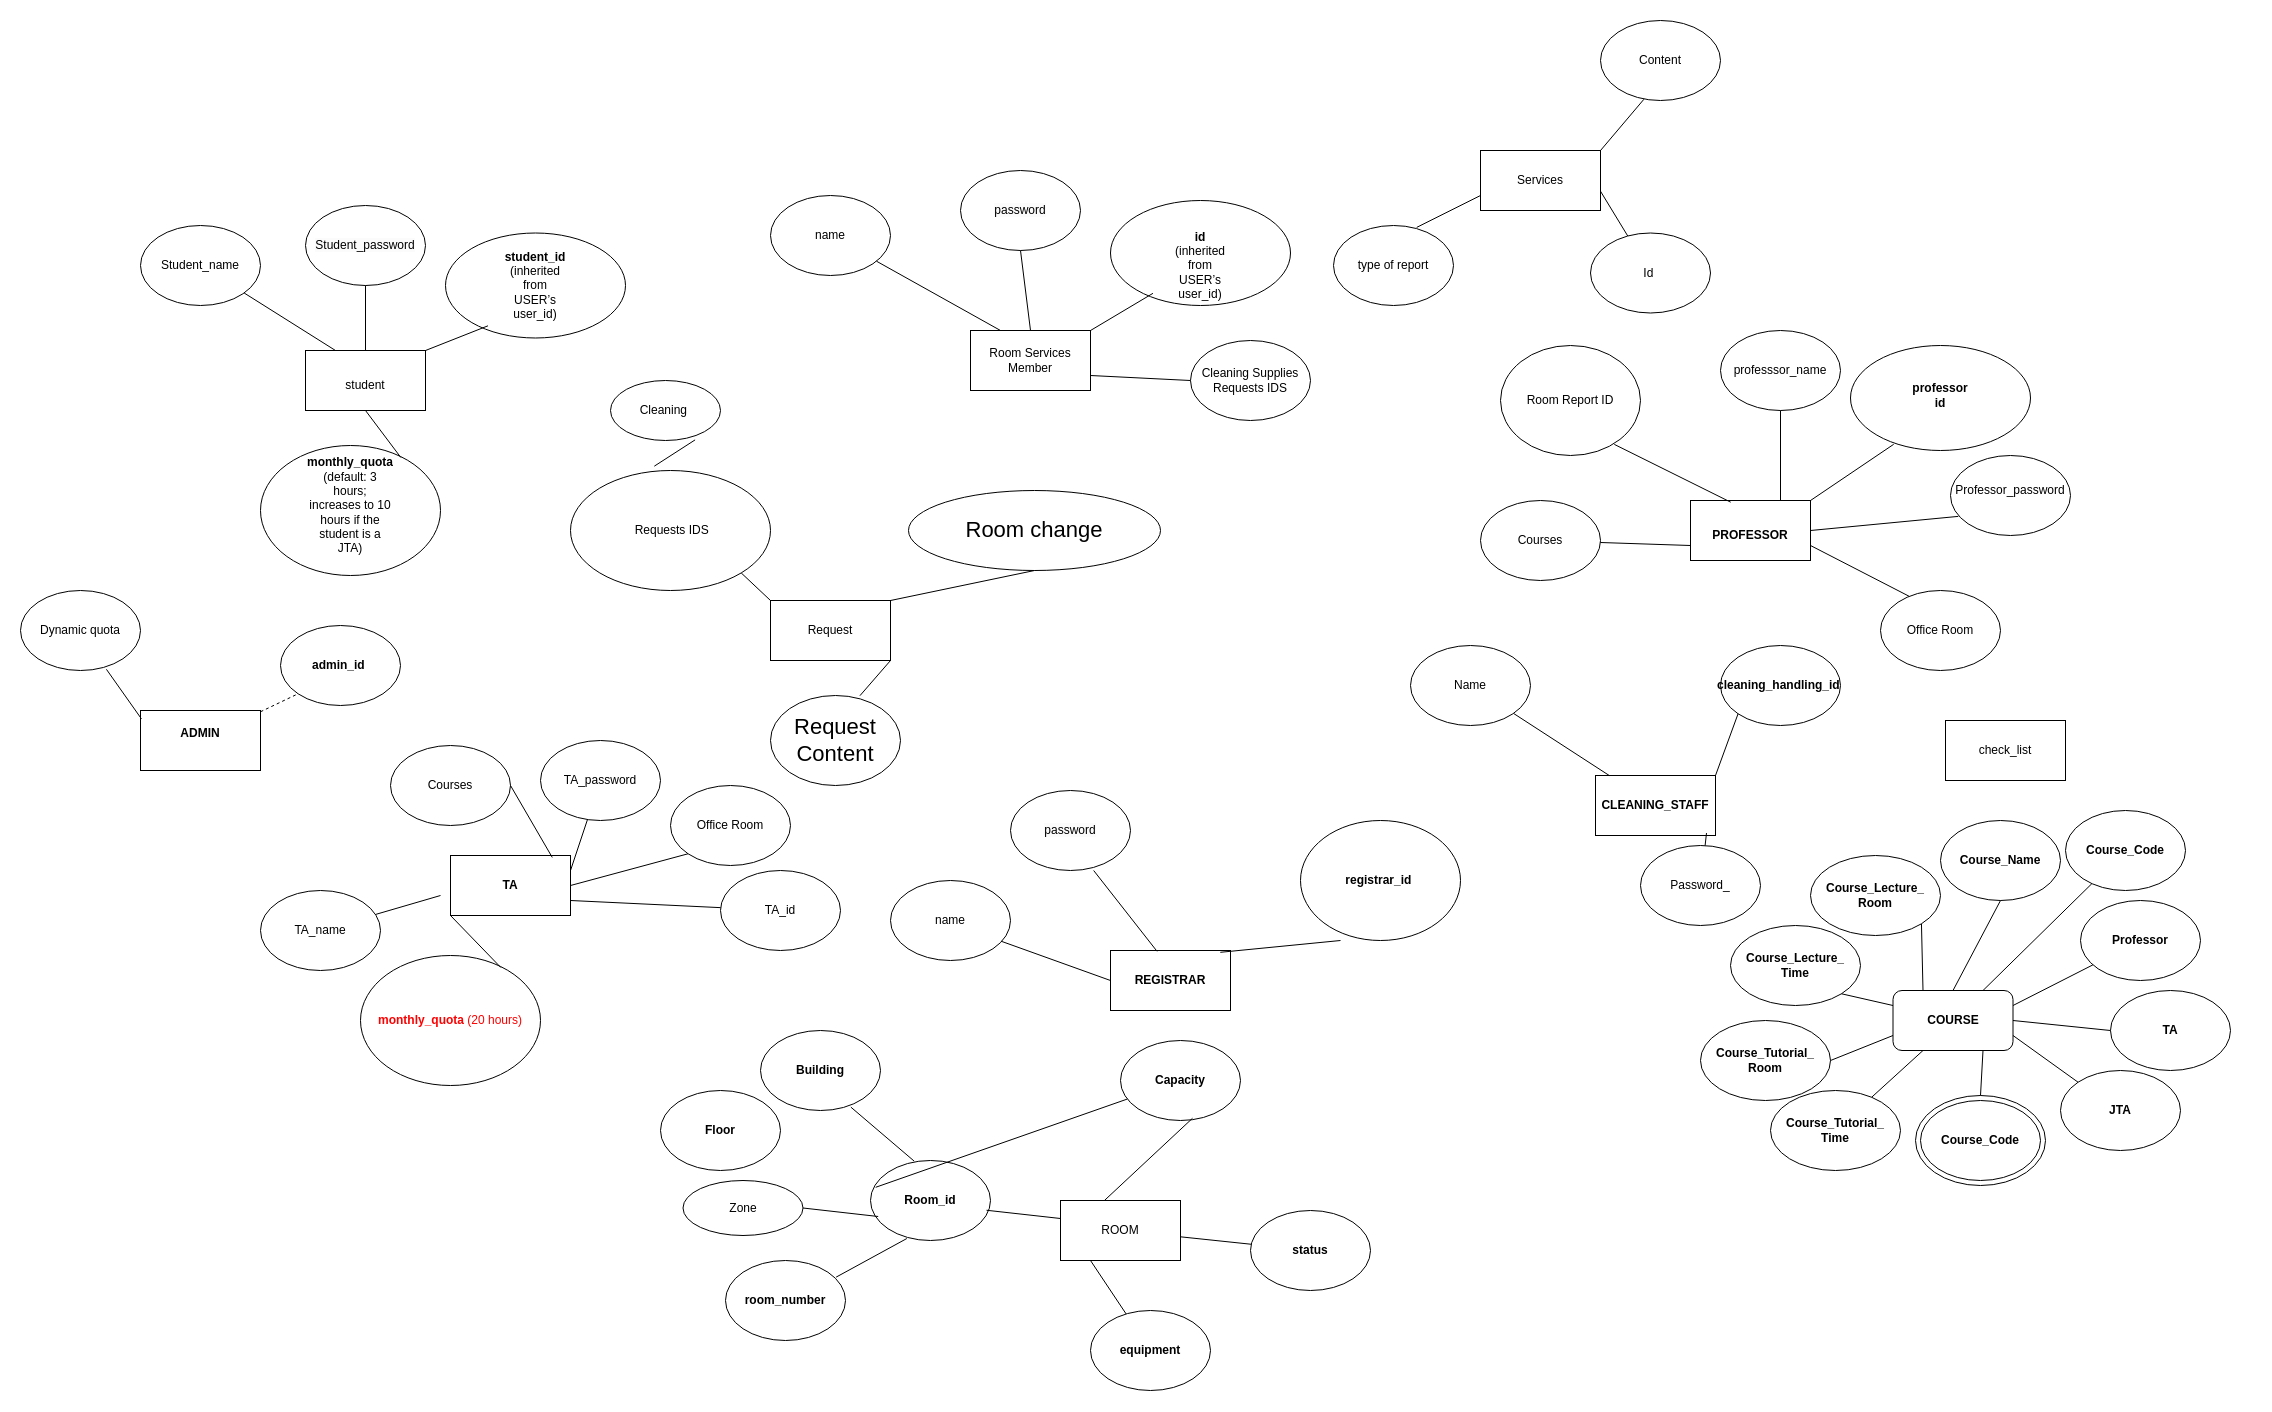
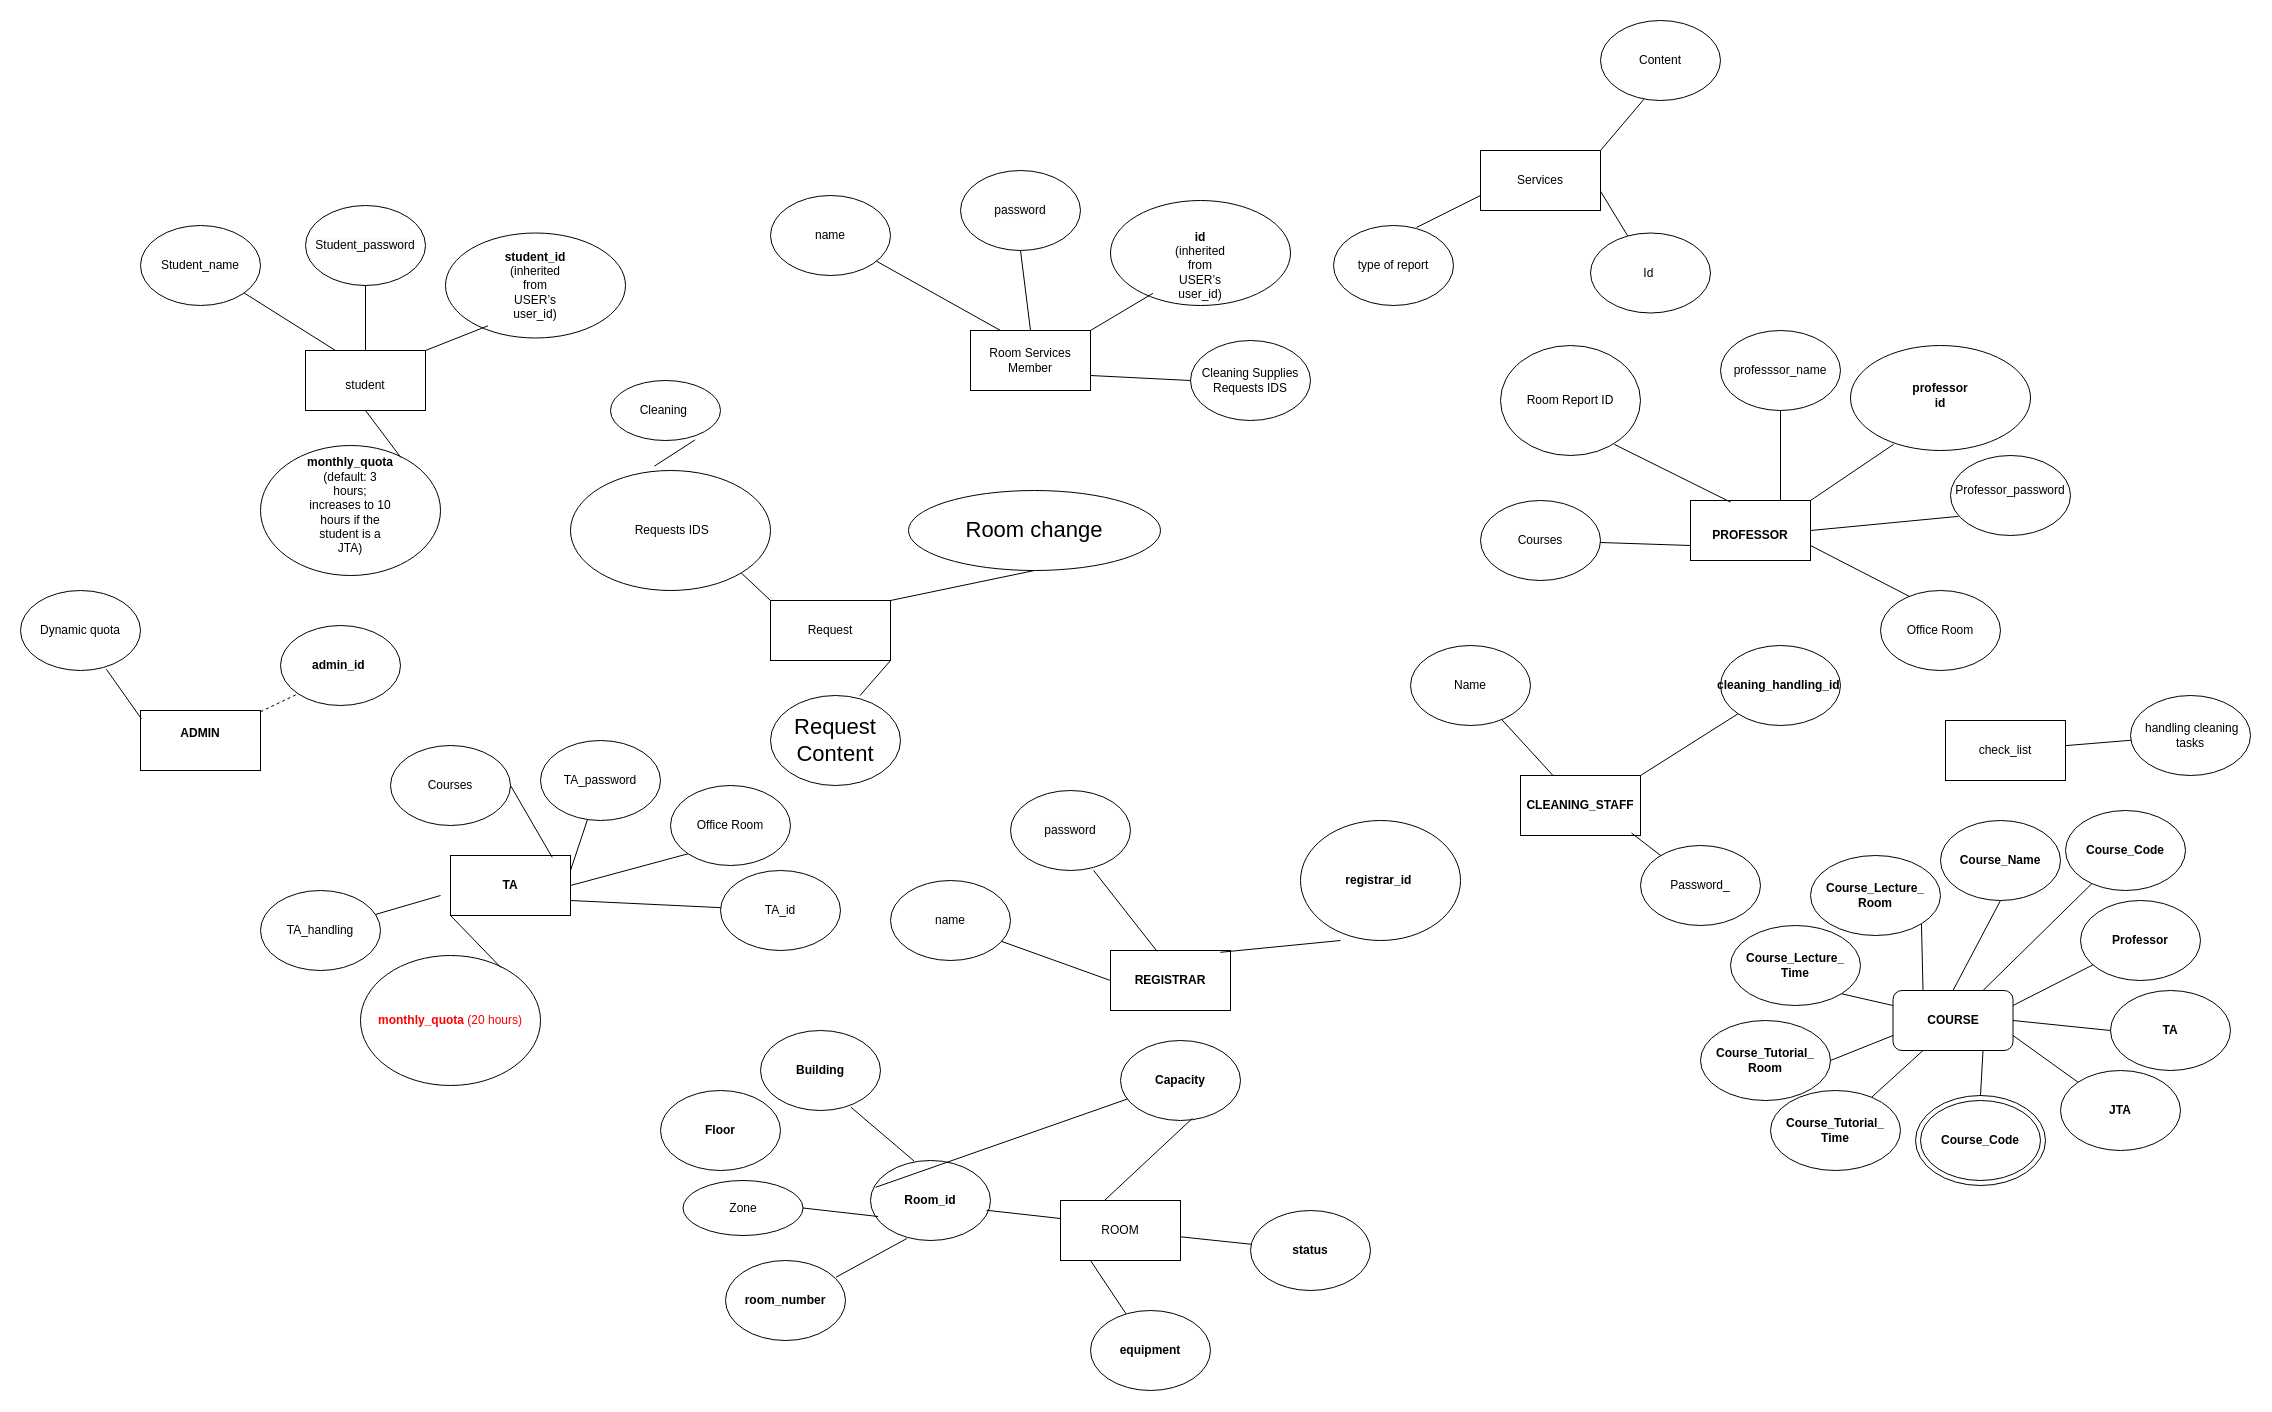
none -> (2191, 736)
none -> (2099, 743)
(1656, 806) -> (1581, 806)
(321, 931) -> (321, 931)
